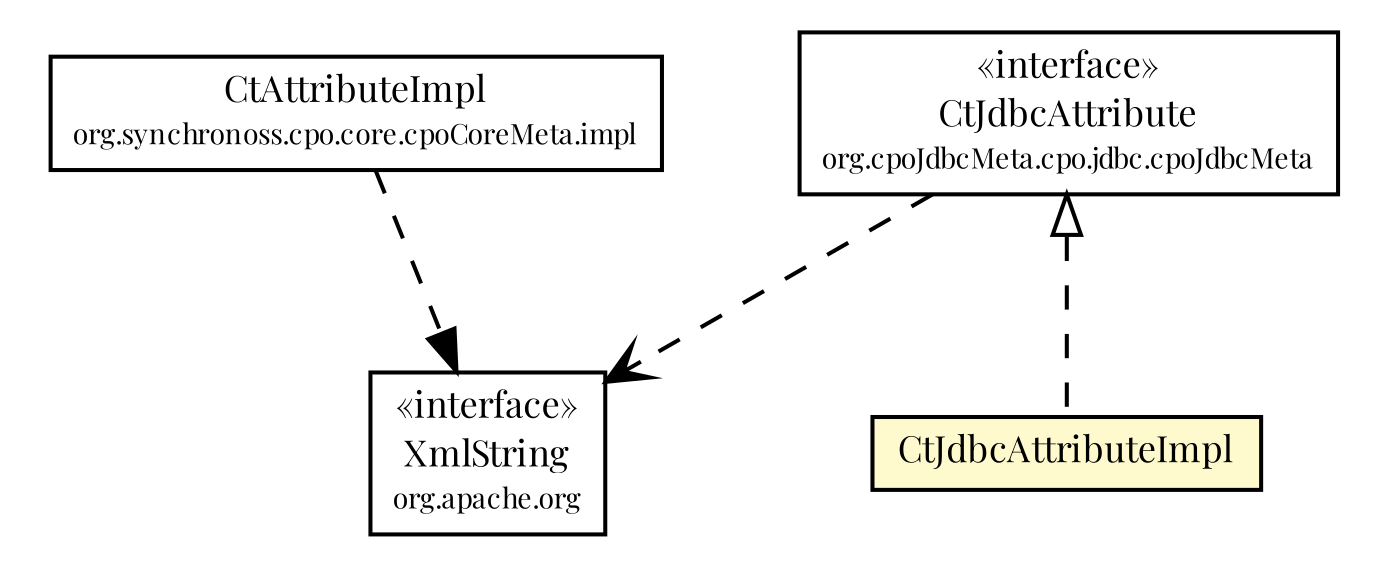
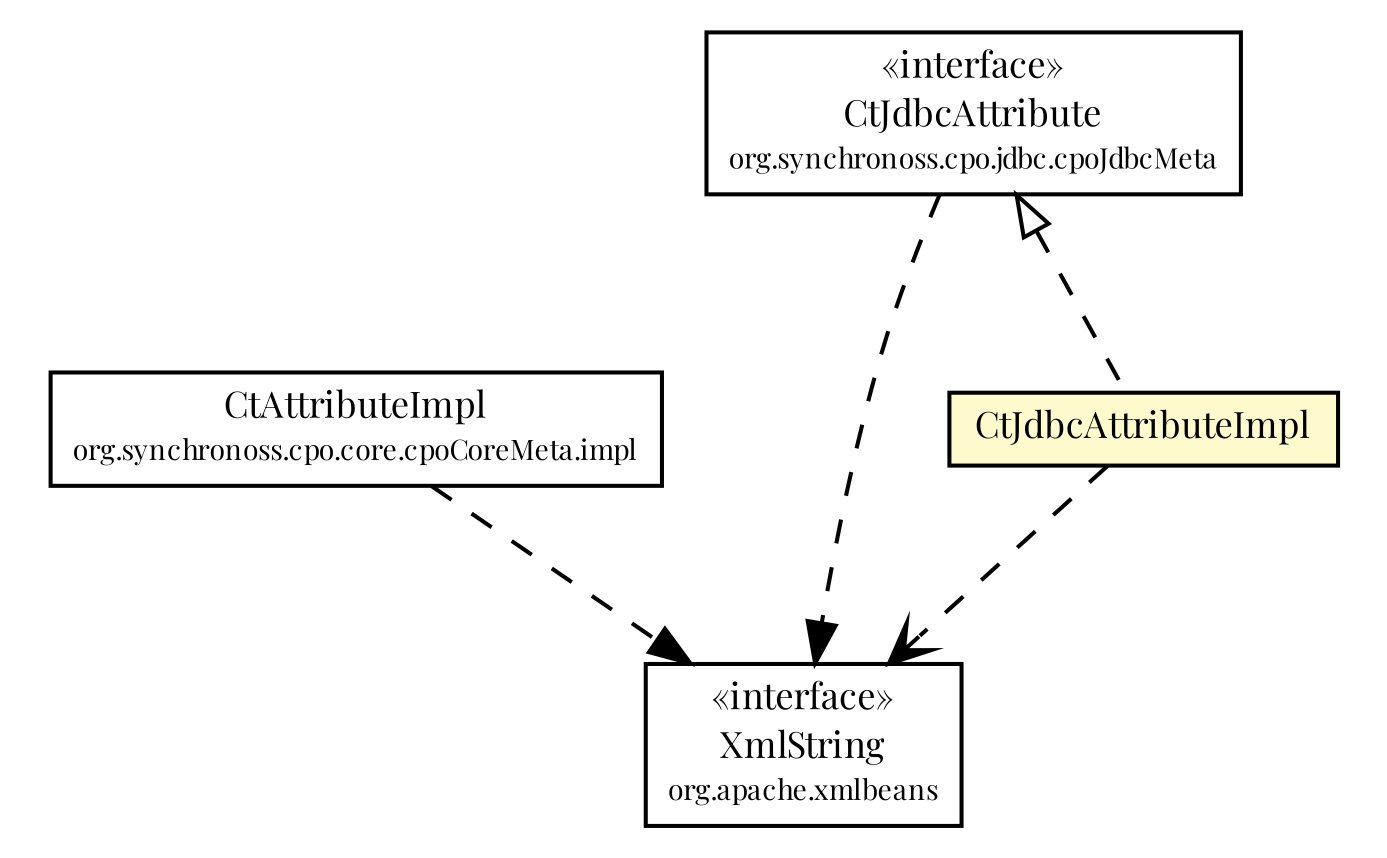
(1069, 160) -> (974, 160)
(787, 278) -> (867, 405)
(488, 500) -> (804, 792)
none -> (1014, 551)
